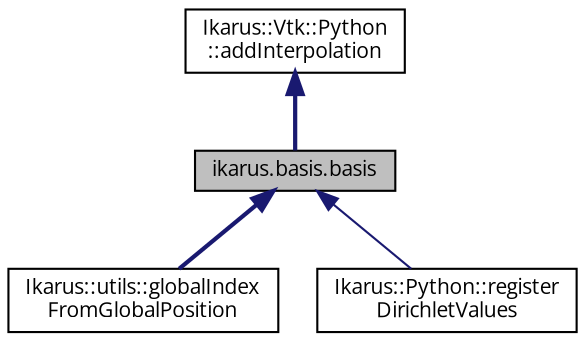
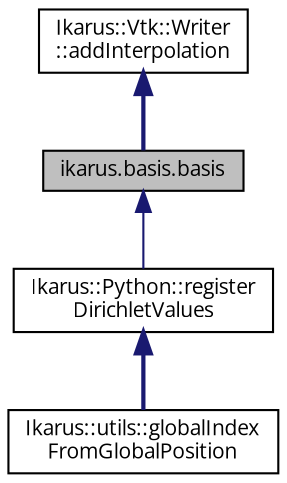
(295, 41) -> (143, 41)
(218, 237) -> (143, 382)
